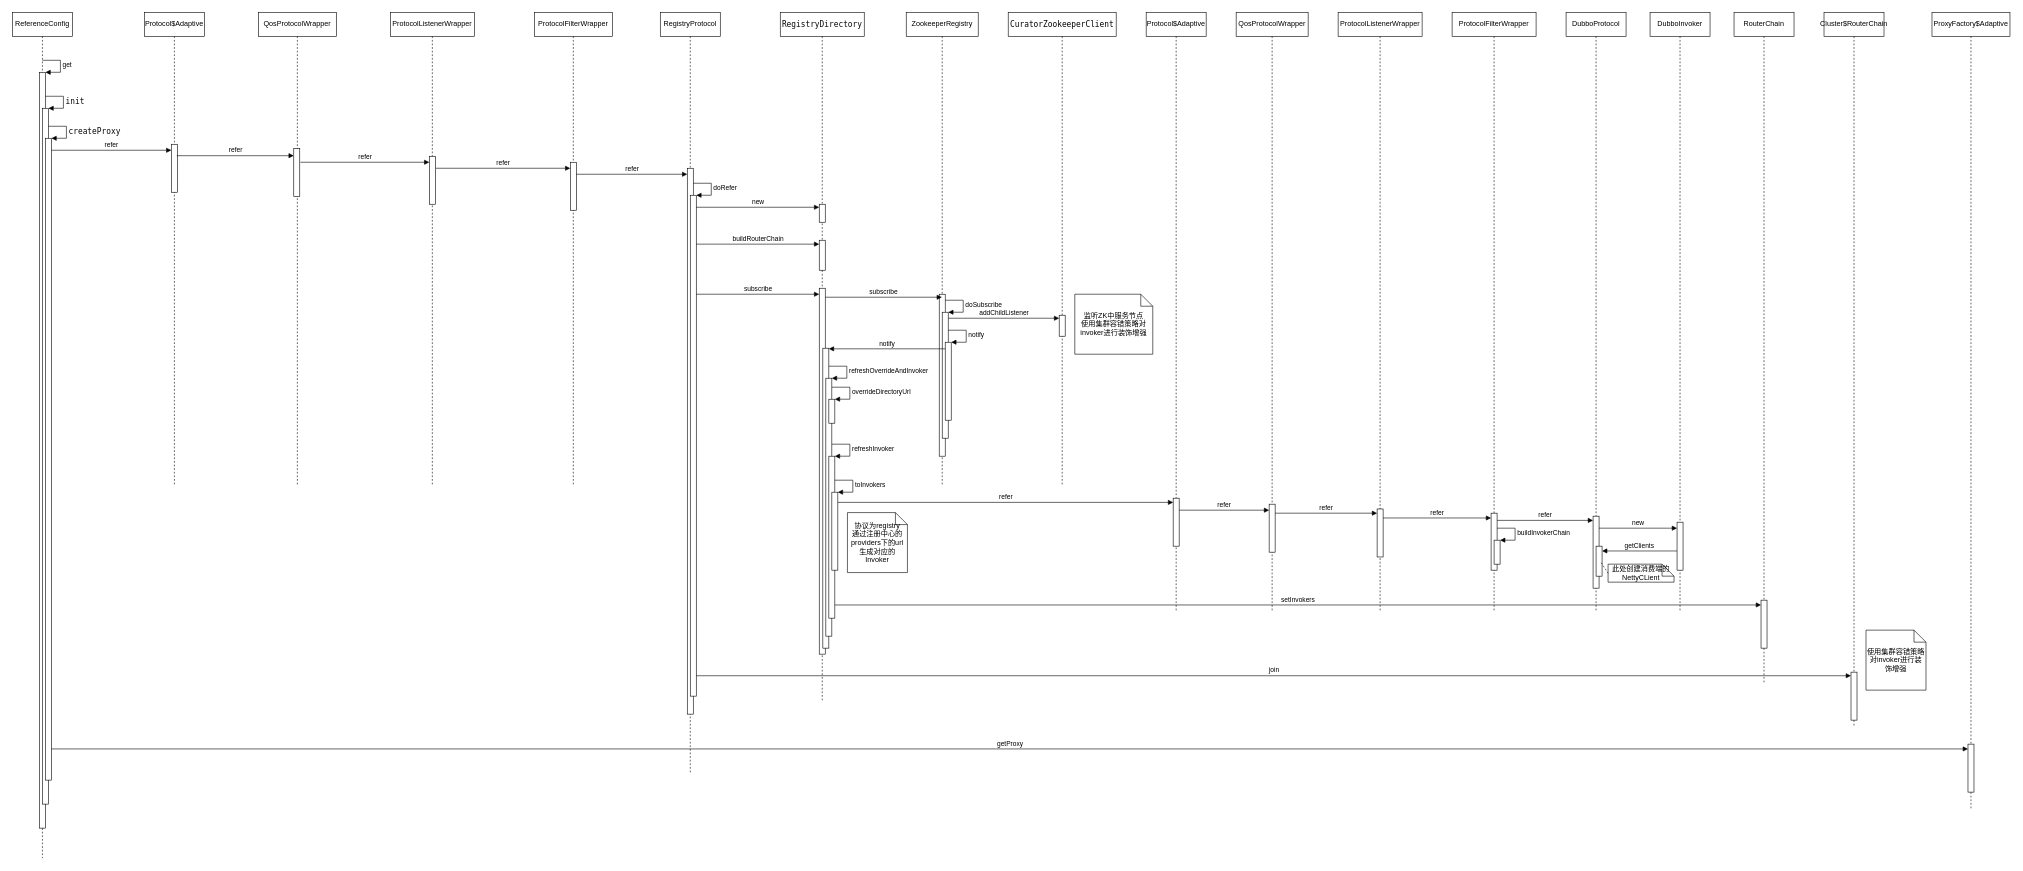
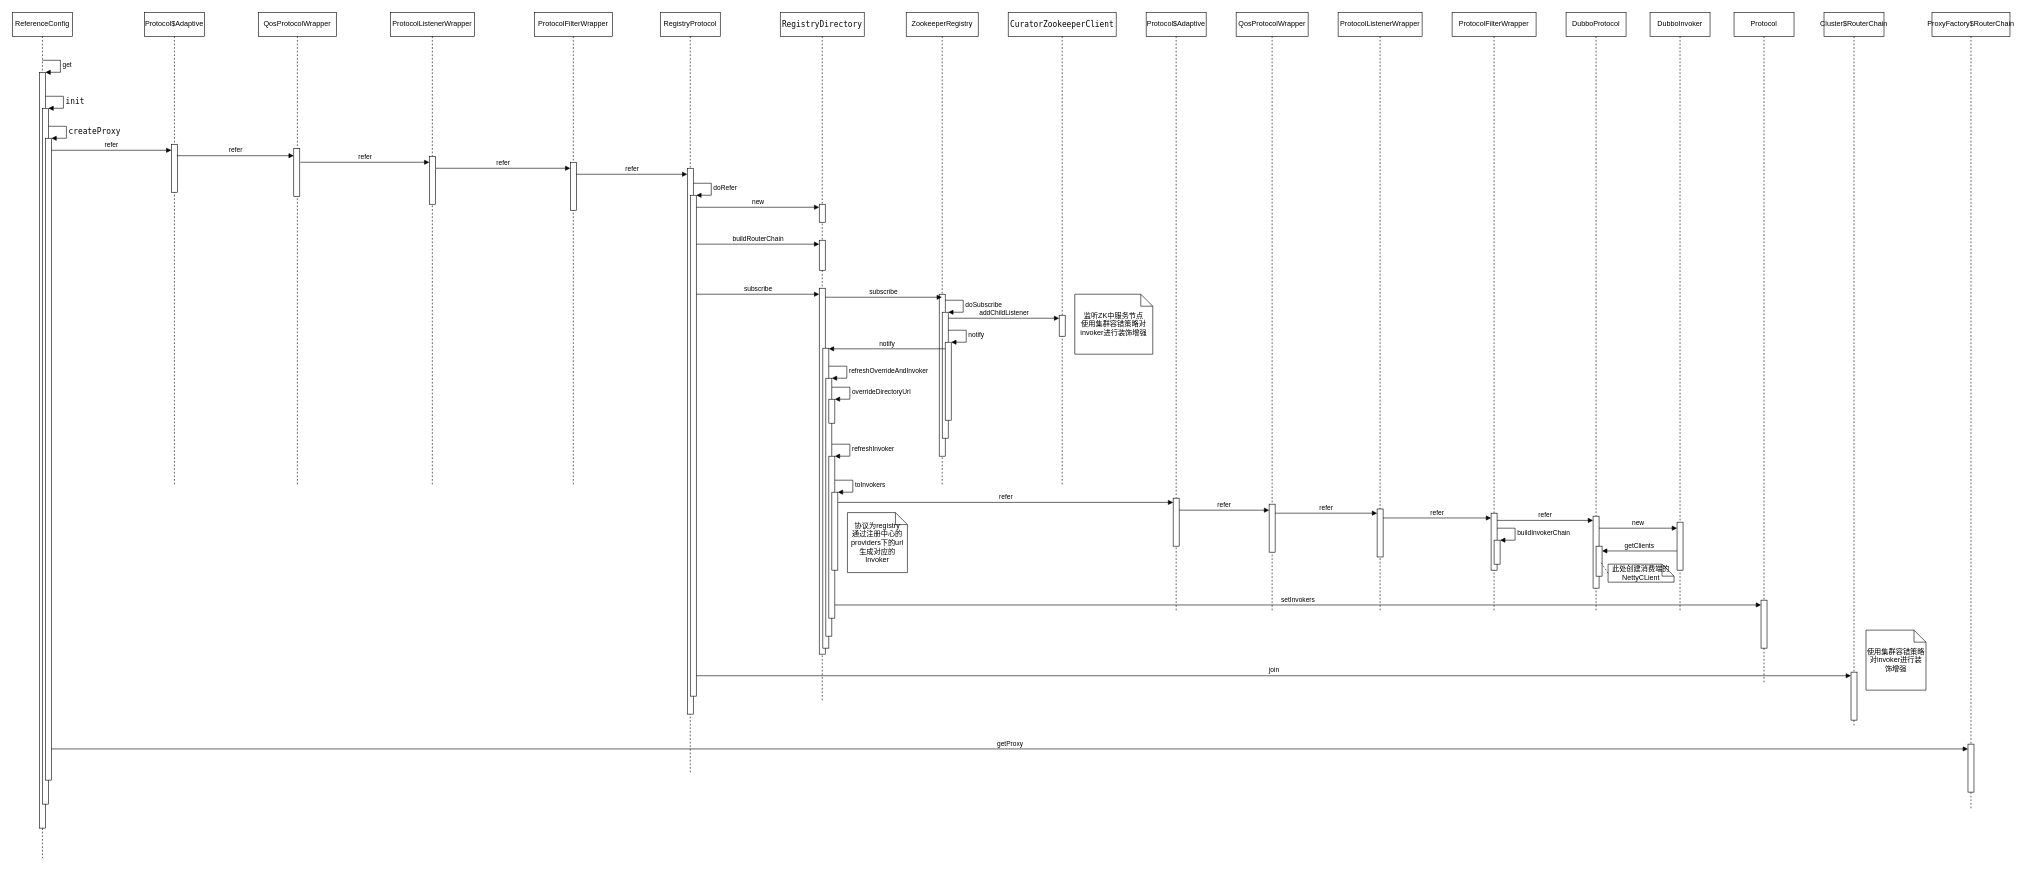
(1764, 24) -> (1764, 24)
(1971, 24) -> (1971, 24)
